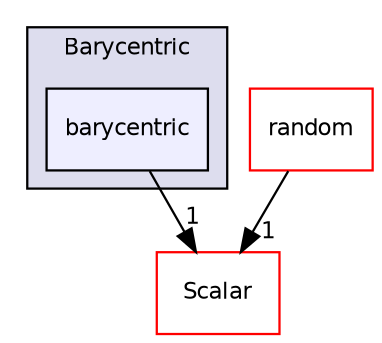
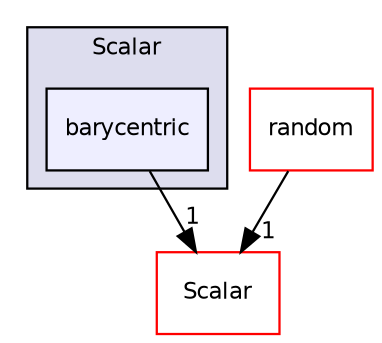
(127, 49) -> (127, 49)
